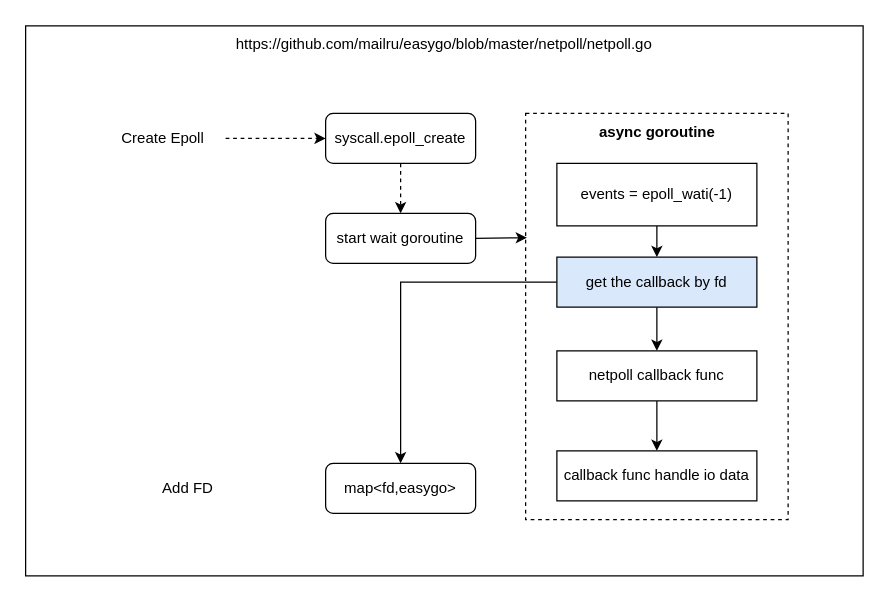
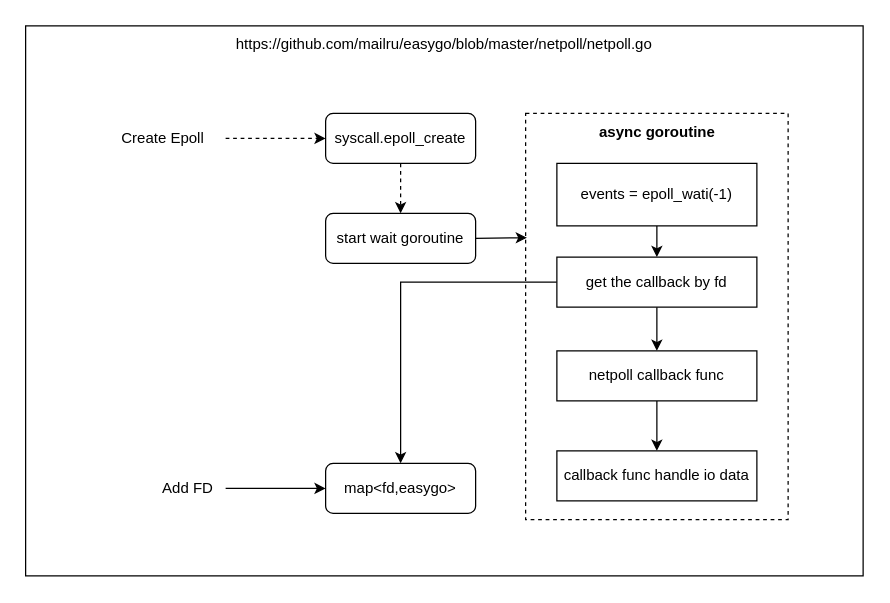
(657, 282) -> (657, 282)
none -> (272, 488)
